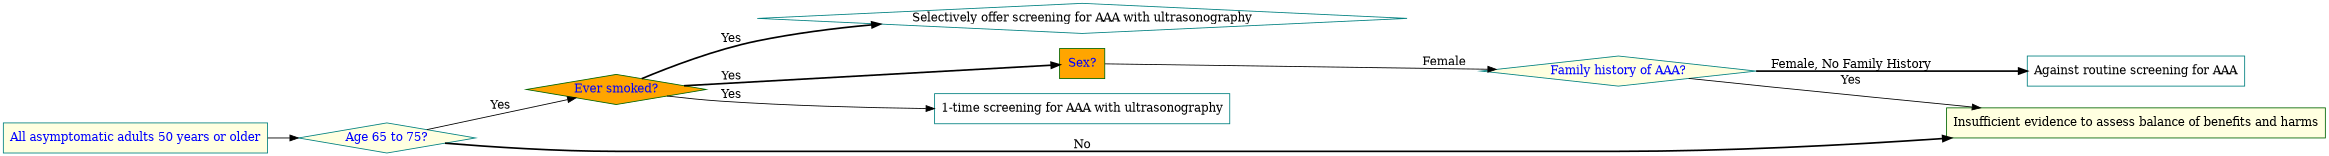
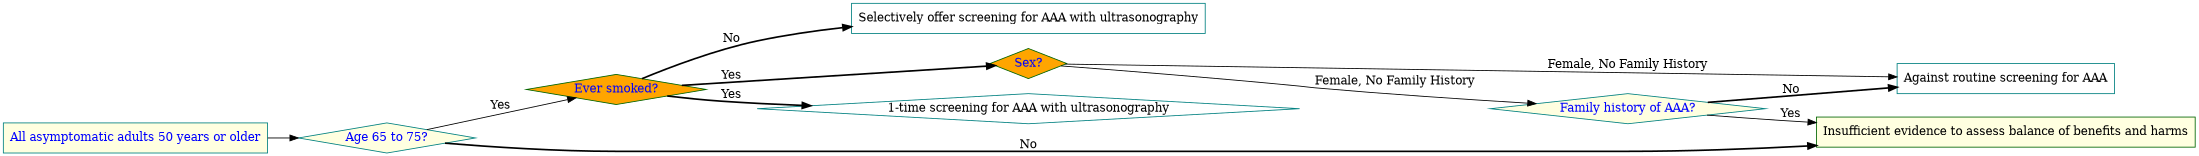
(1082, 18) -> (1028, 18)
(732, 39) -> (732, 39)
(1444, 62) -> (1395, 82)
(1082, 64) -> (1028, 64)
(1851, 65) -> (1791, 90)
none -> (1477, 70)
(796, 105) -> (735, 102)
(1082, 109) -> (1028, 109)
